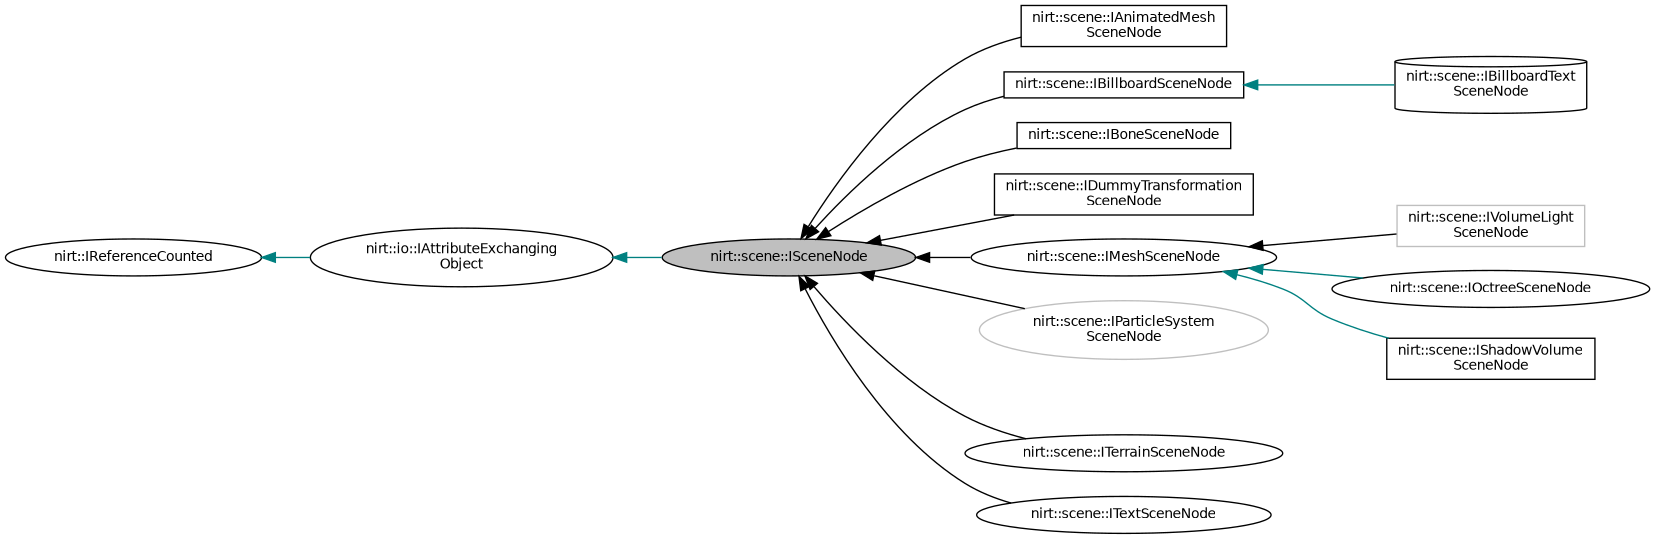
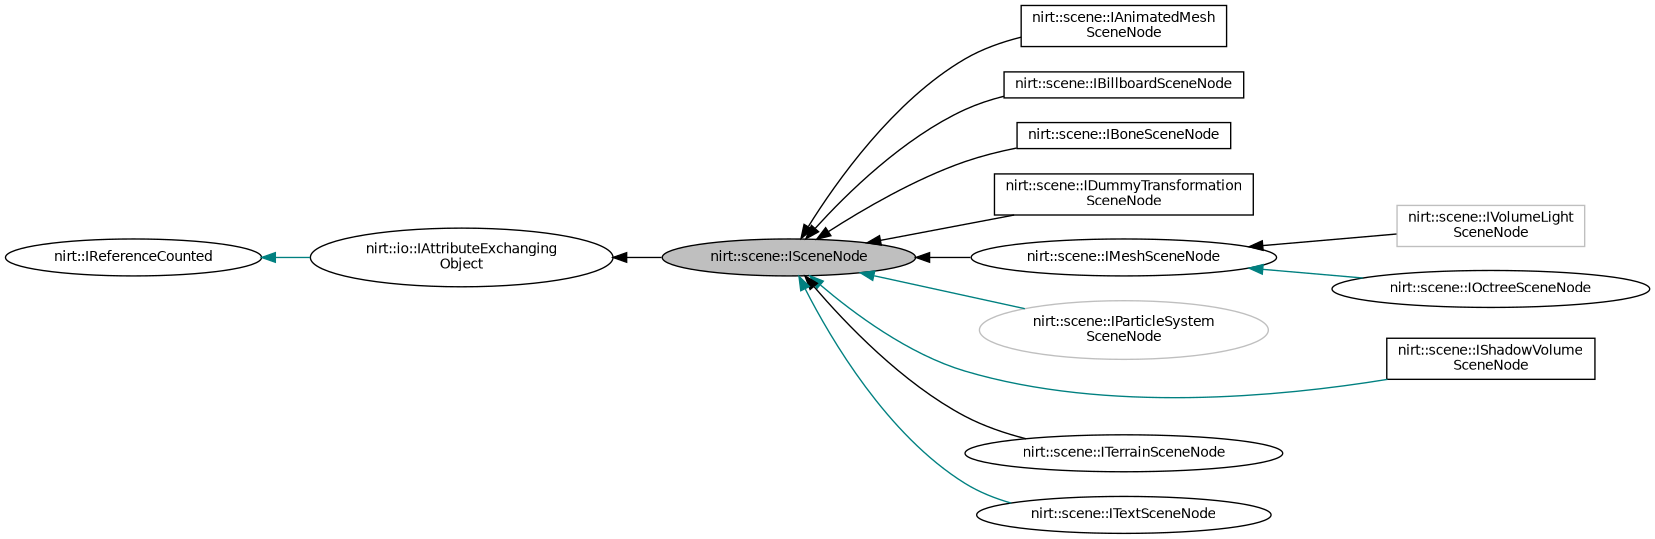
(1491, 85) -> none
(644, 257) -> (644, 257)
(950, 292) -> (950, 292)
(1312, 308) -> (1091, 394)
(889, 416) -> (889, 416)
